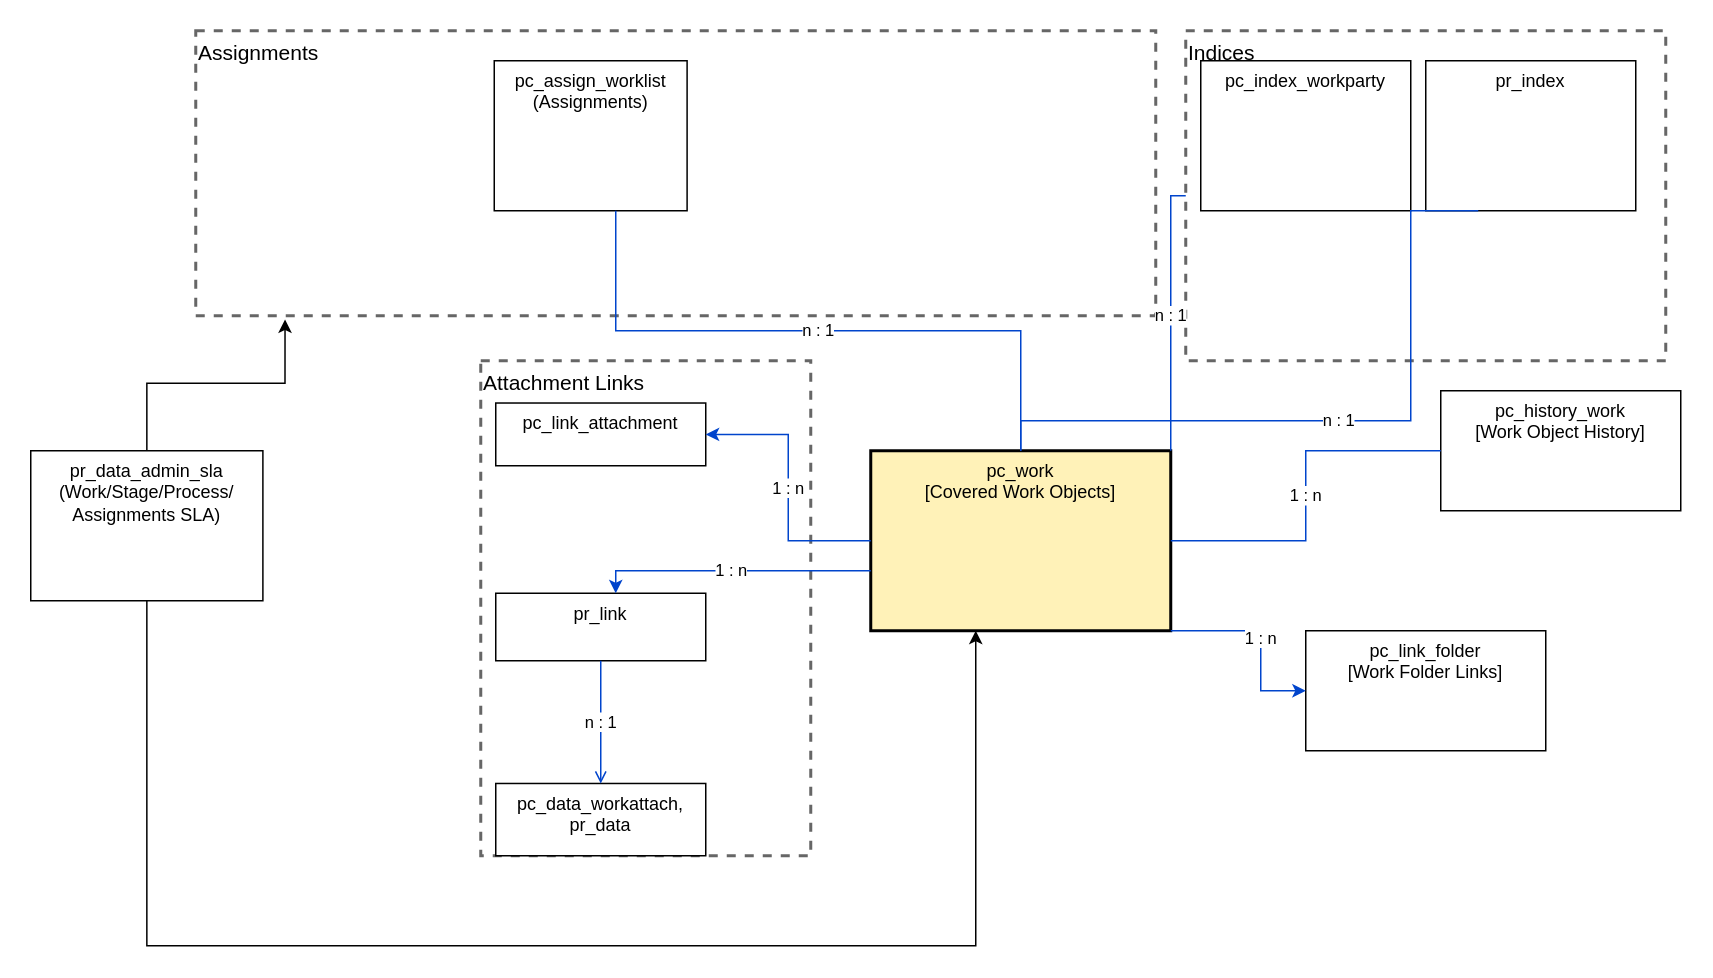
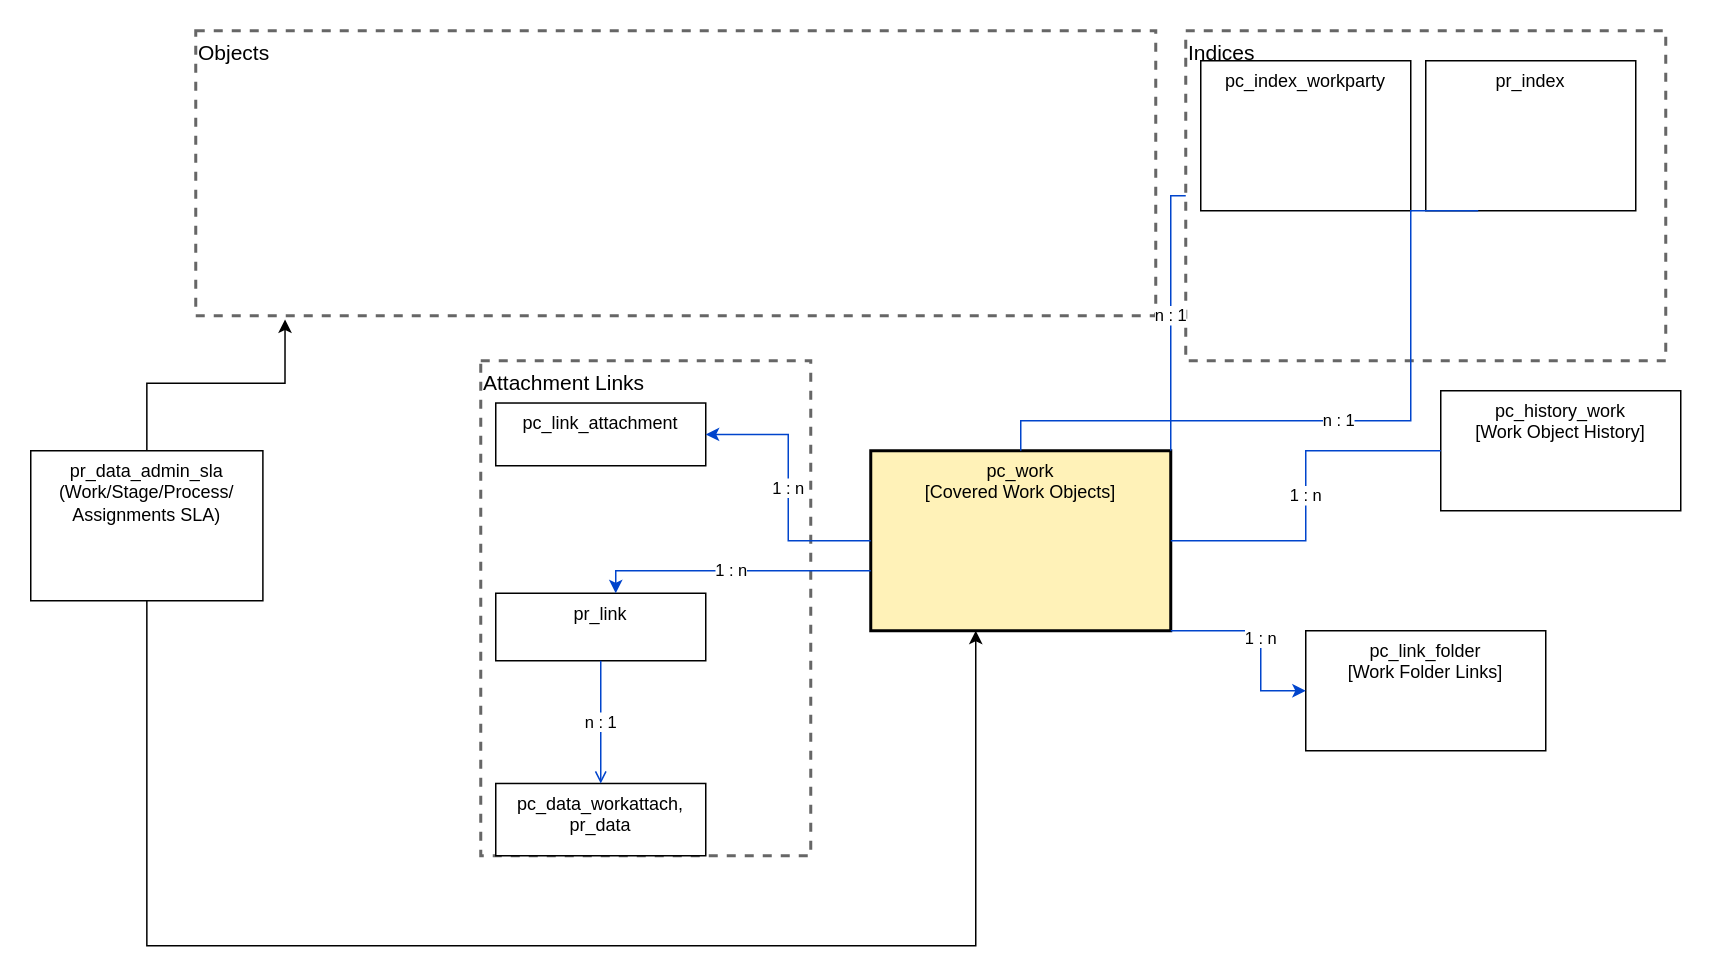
(260, 53) -> (239, 53)
(591, 136) -> none
(653, 331) -> none
